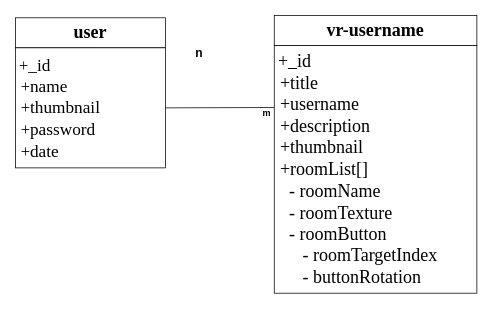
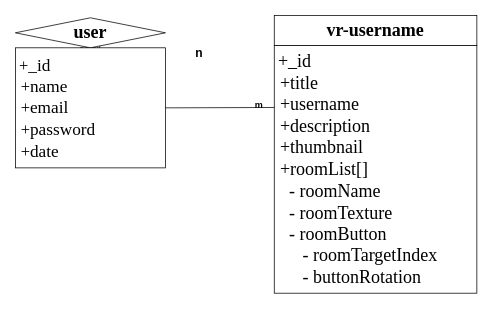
(90, 33) -> (90, 33)
(40, 108) -> (40, 108)
(267, 113) -> (259, 105)
